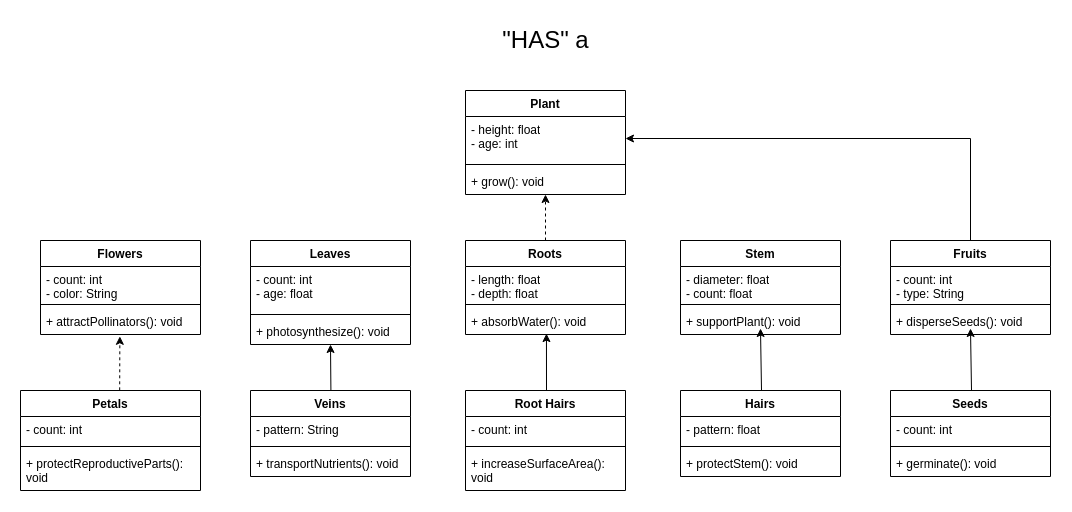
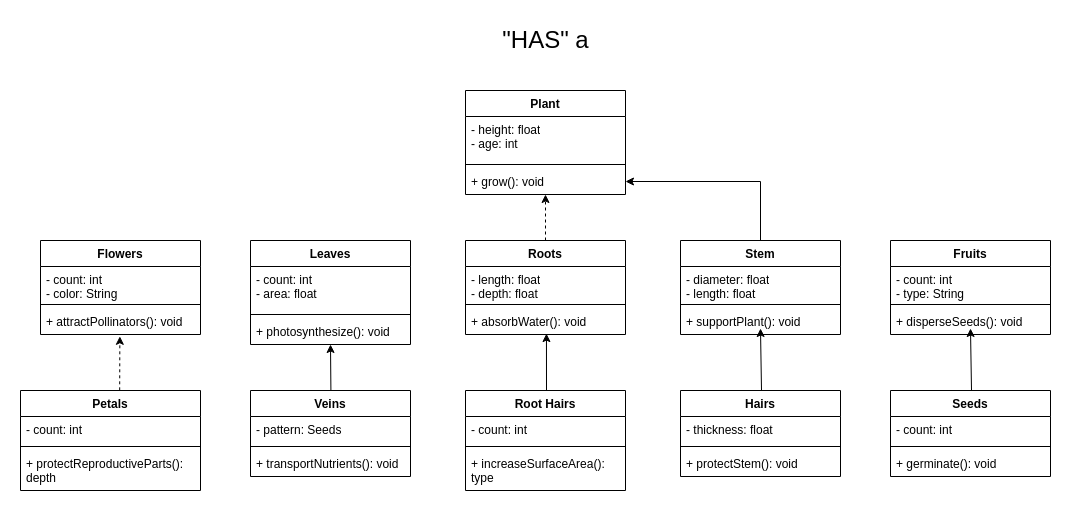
(852, 139) -> none
none -> (726, 182)
(291, 288) -> (294, 288)
(736, 288) -> (736, 288)
(307, 431) -> (306, 431)
(734, 431) -> (739, 431)
(112, 472) -> (112, 472)
(547, 472) -> (547, 472)
